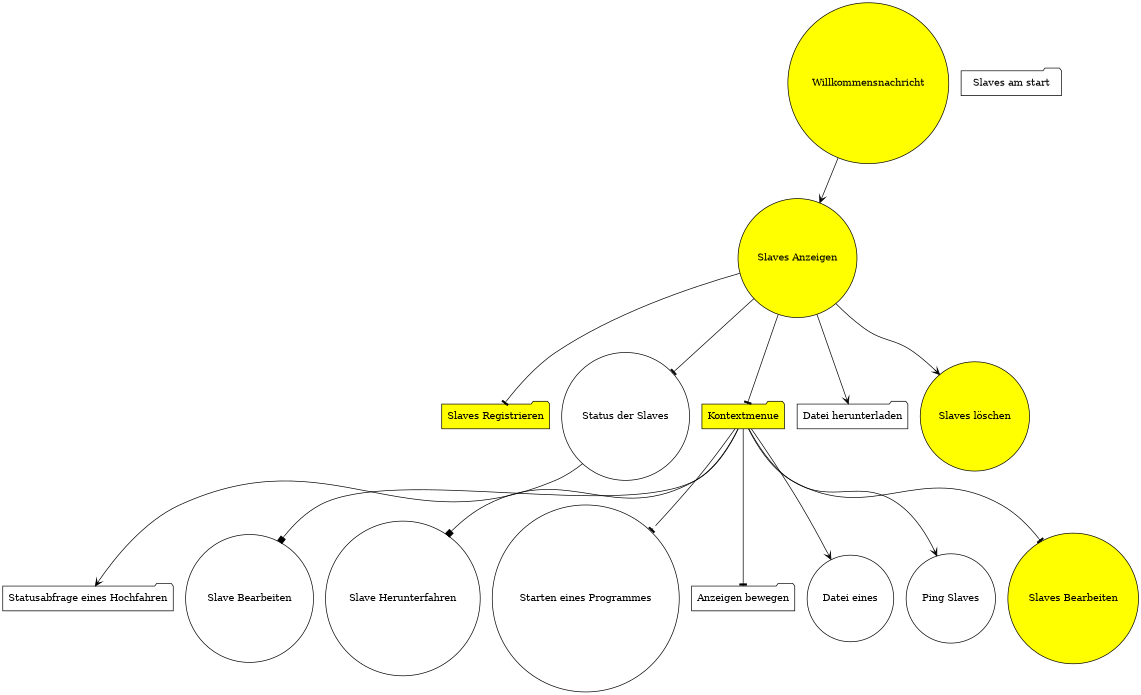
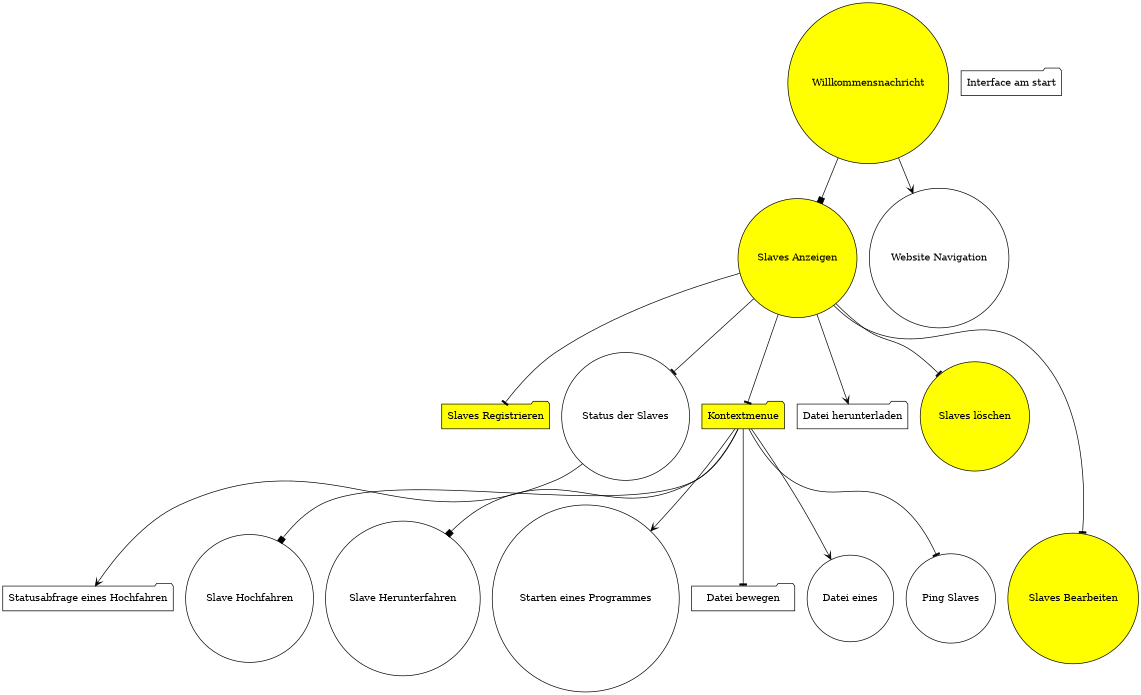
(1011, 83) -> (1011, 83)
(830, 177) -> (830, 177)
none -> (939, 258)
(886, 339) -> (895, 342)
(689, 488) -> (689, 488)
(842, 492) -> (842, 492)
(896, 493) -> (1024, 344)
(250, 598) -> (250, 598)
(743, 598) -> (743, 598)
